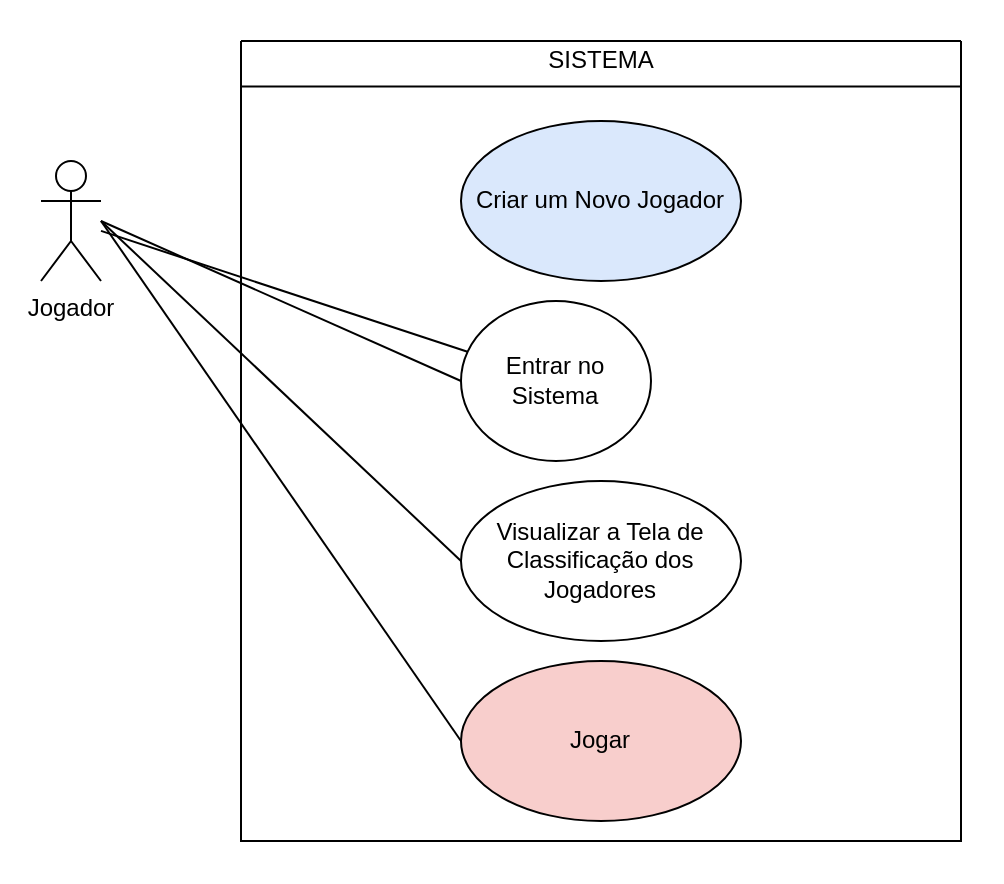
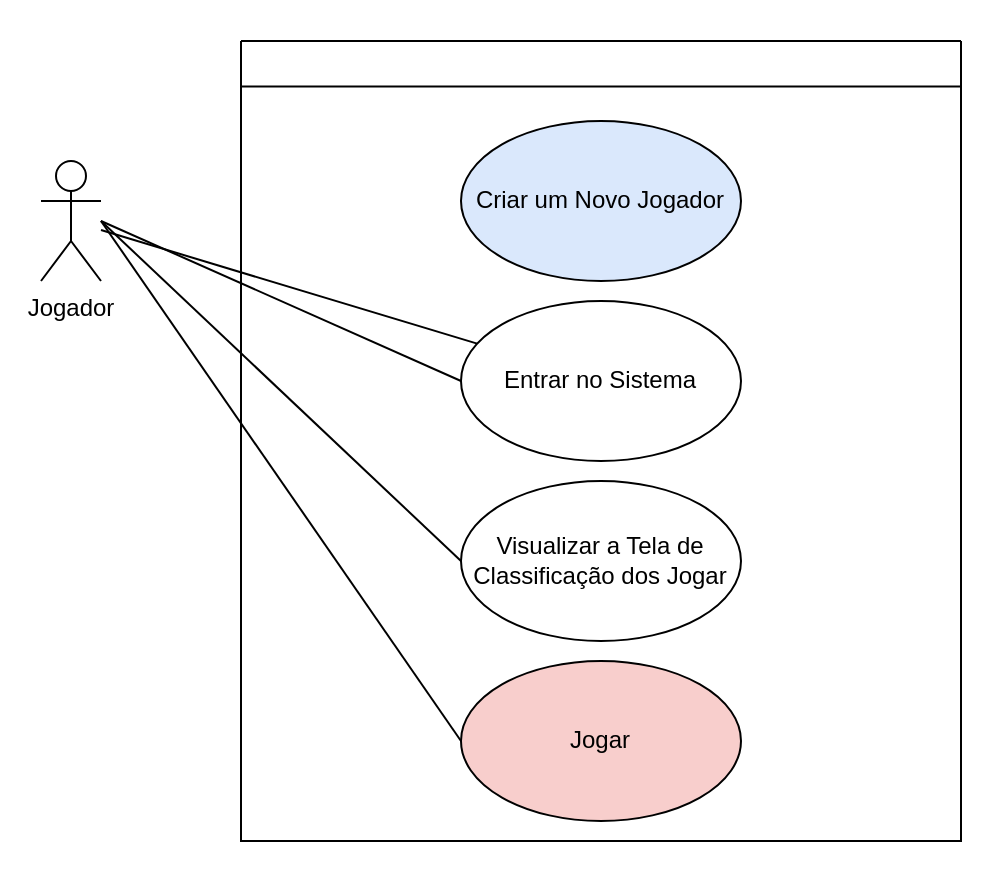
(601, 61) -> none
(556, 381) -> (601, 381)
(601, 561) -> (601, 561)
